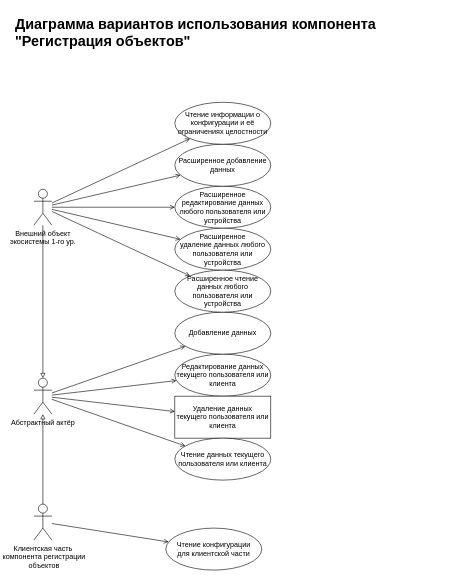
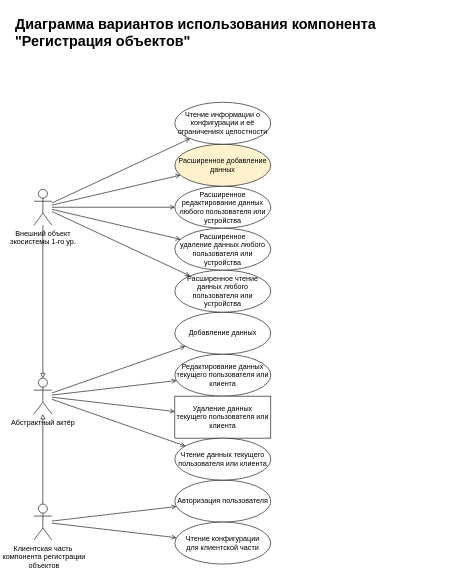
(223, 165) -> (223, 165)
none -> (223, 501)
none -> (114, 514)
(214, 549) -> (223, 543)
